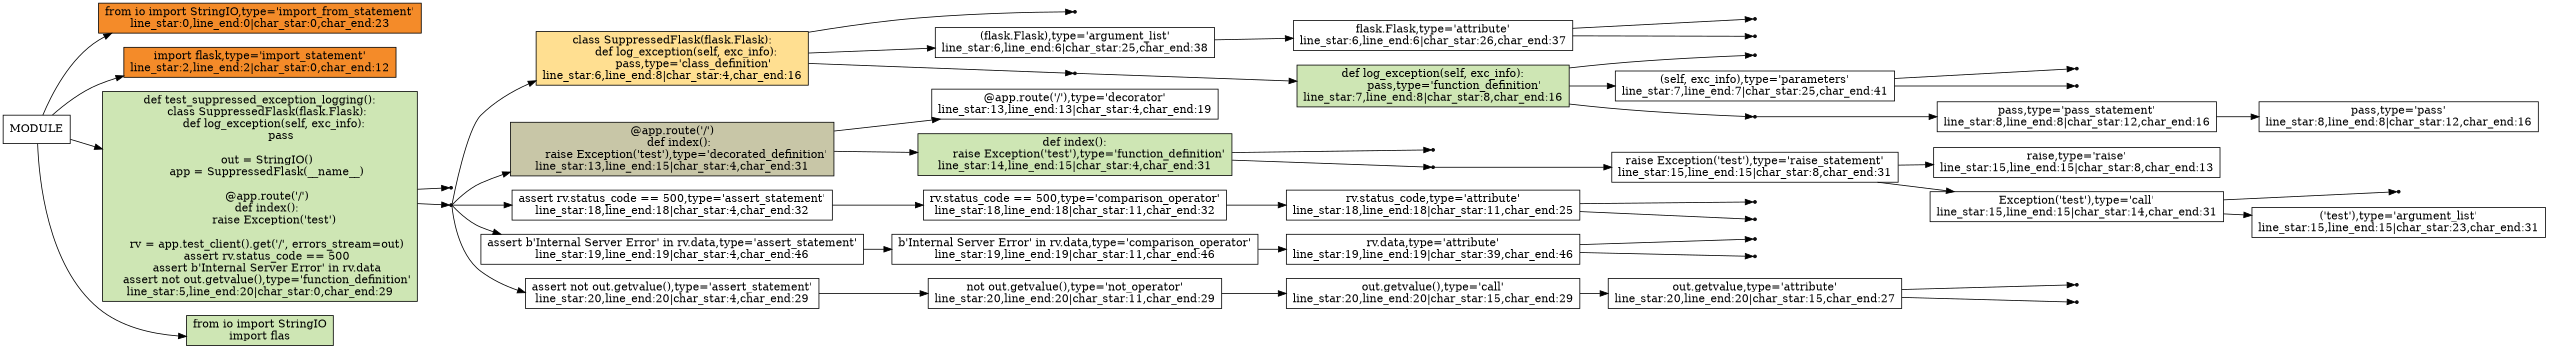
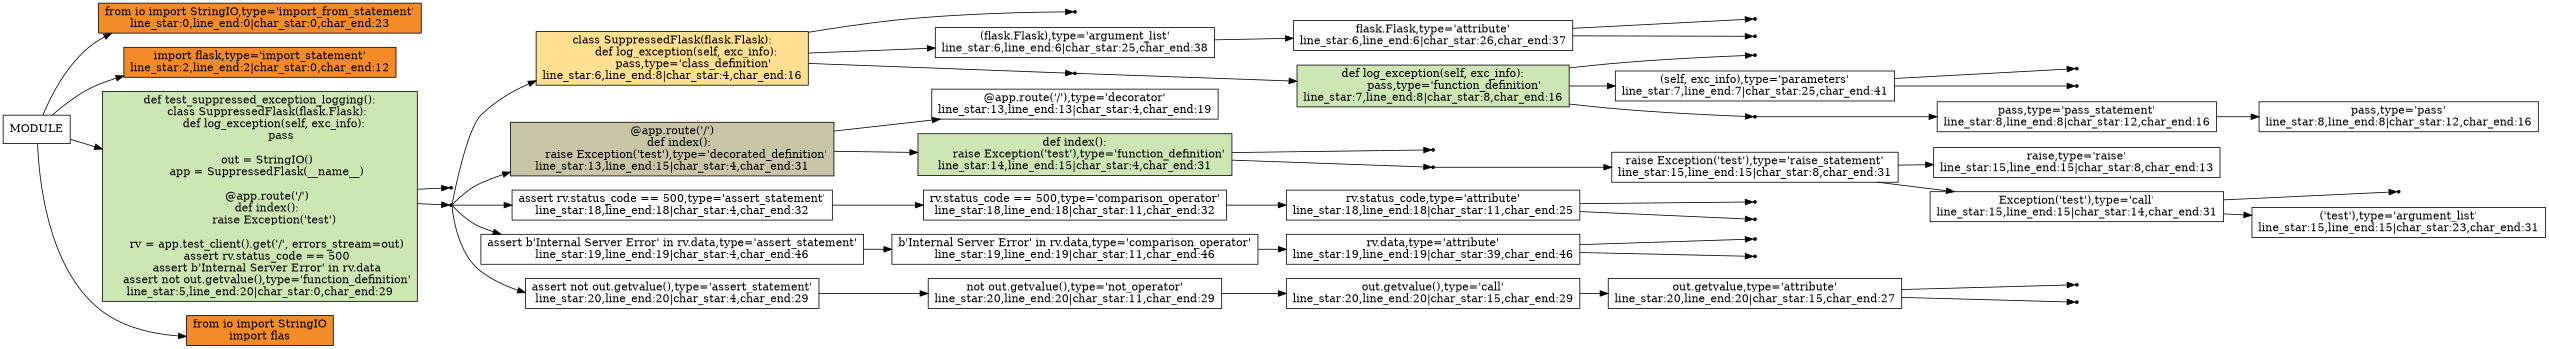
(260, 331) -> (260, 331)
